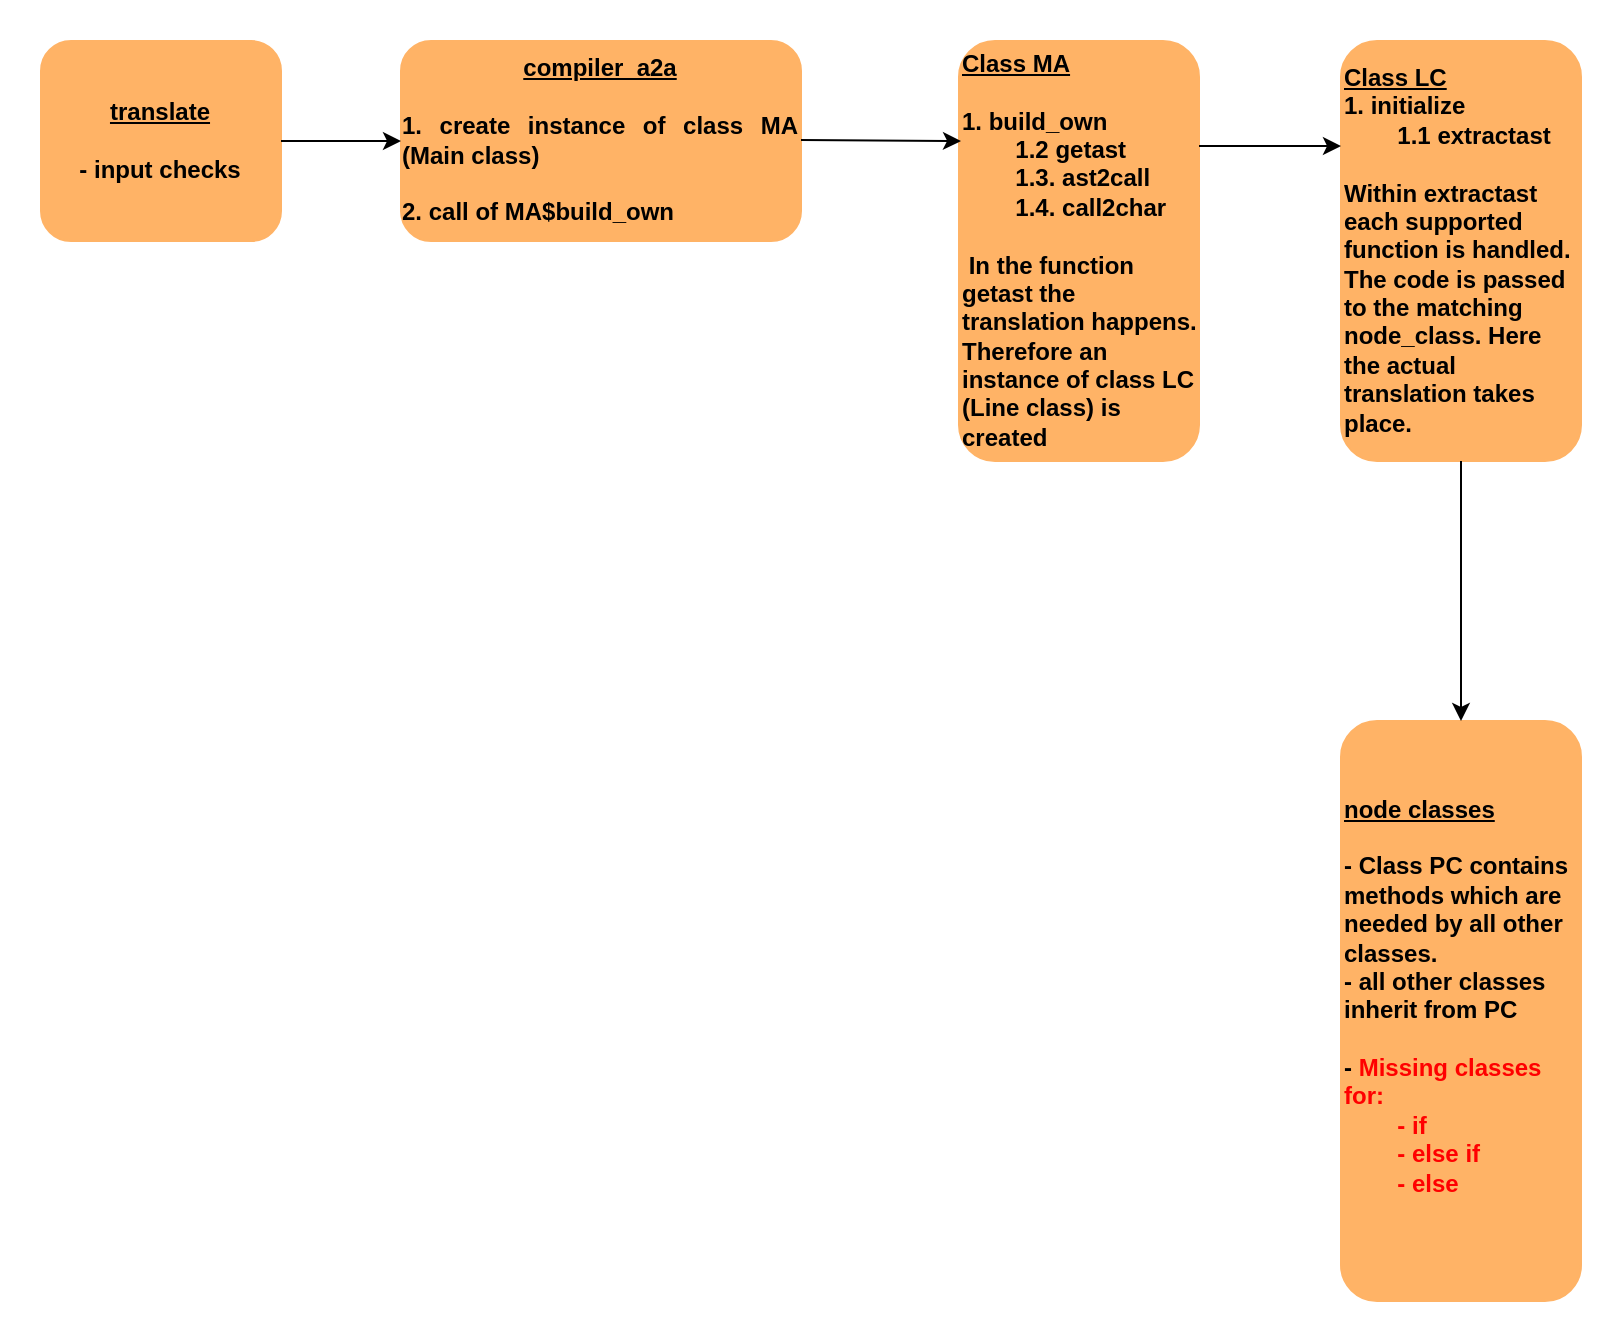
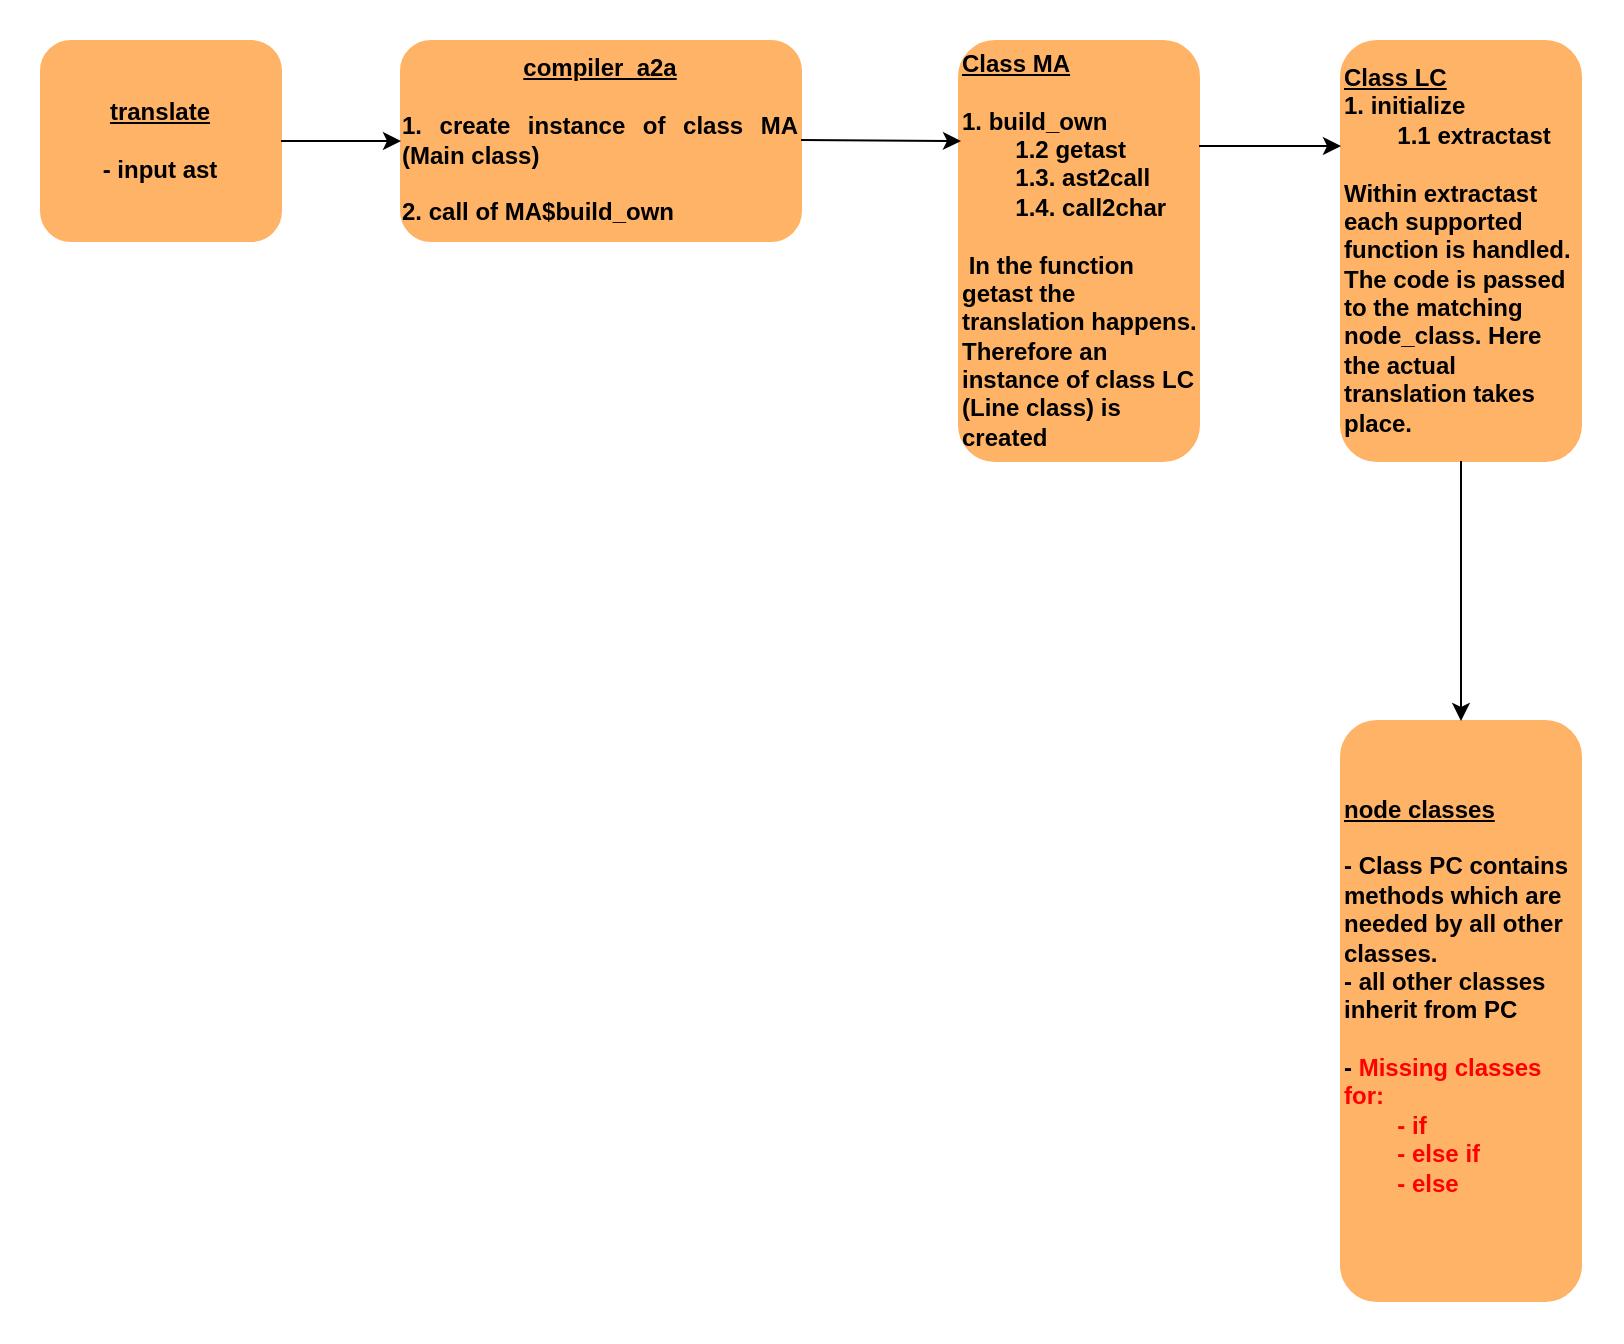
(161, 141) -> (161, 141)
